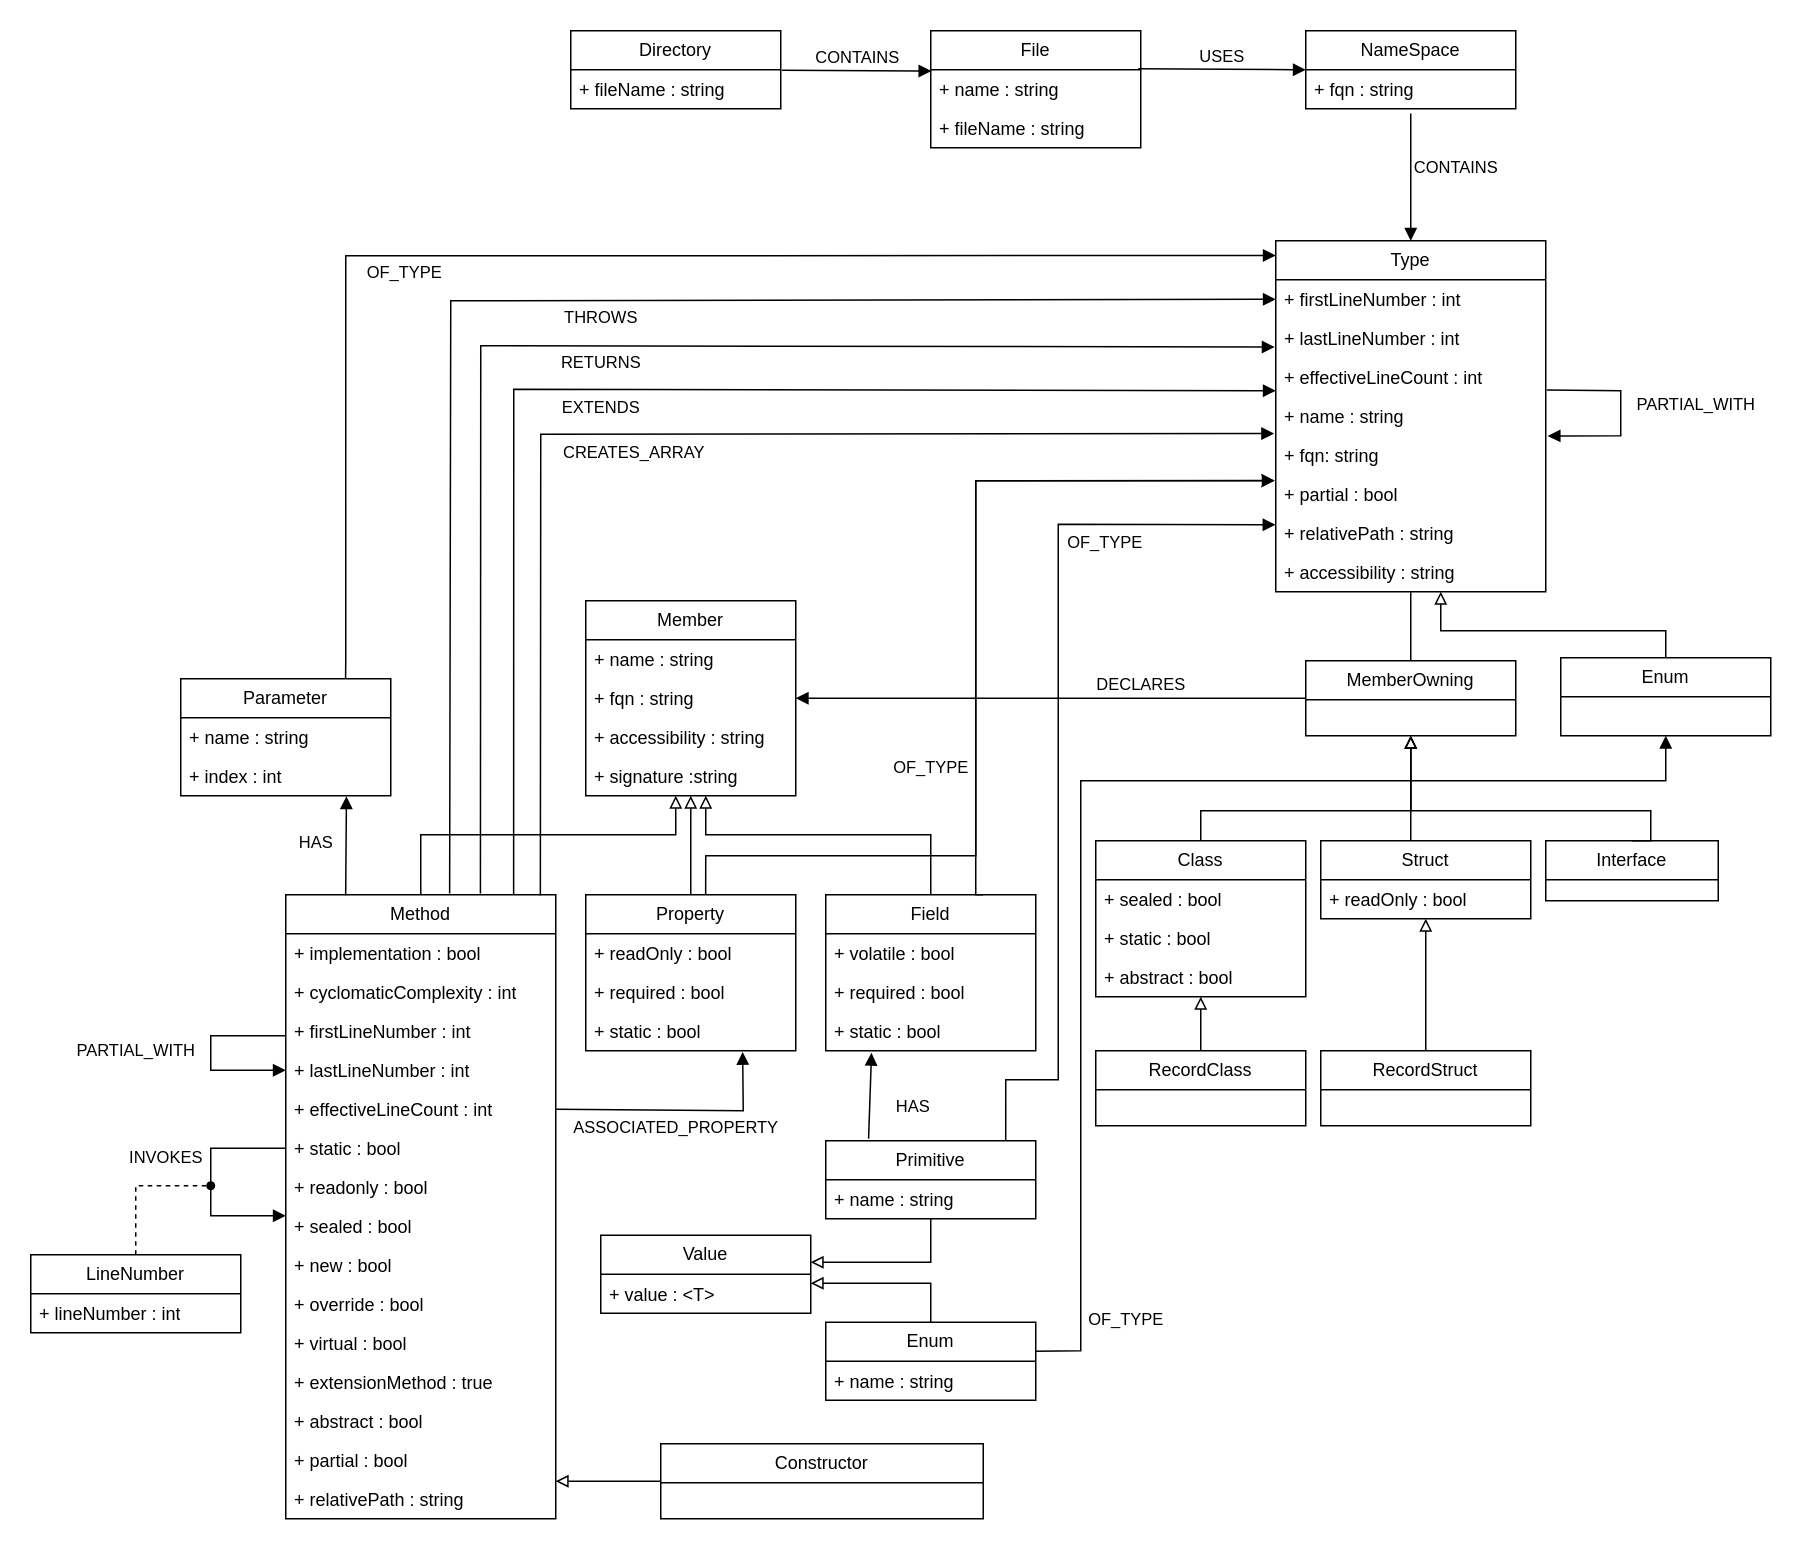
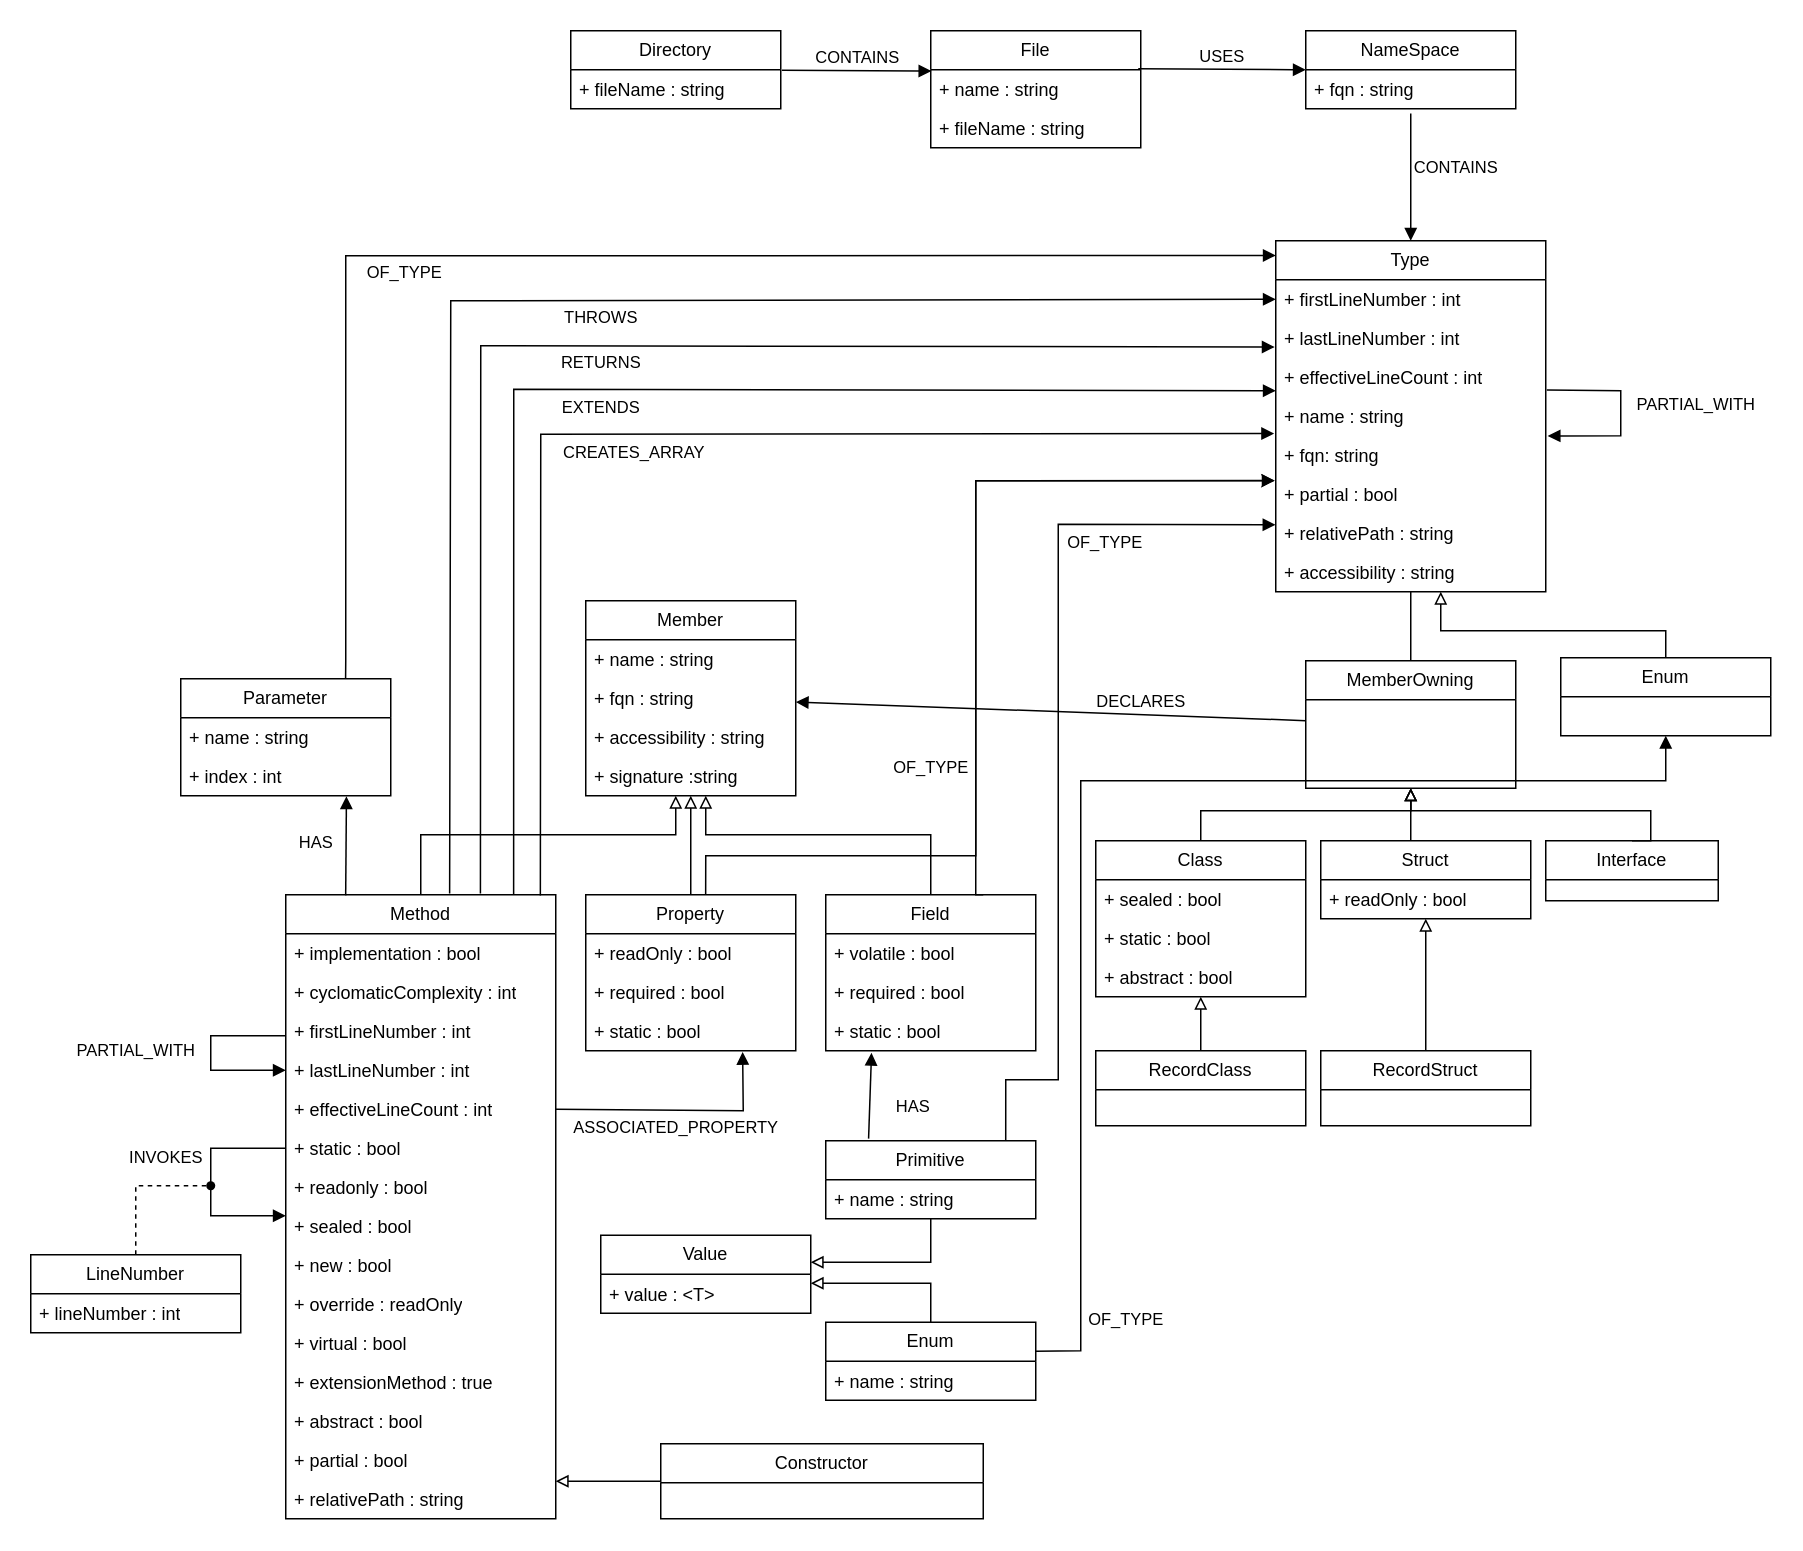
(1411, 698) -> (1411, 725)
(366, 1306) -> (387, 1306)
